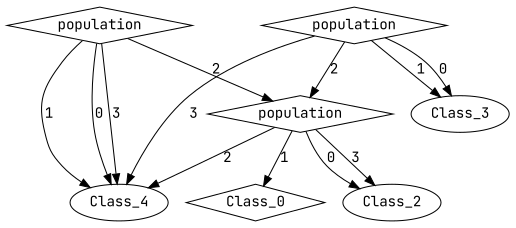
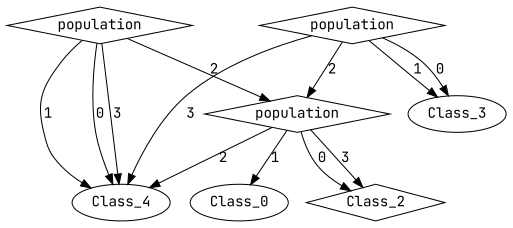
(256, 203) -> (239, 203)
(392, 203) -> (376, 203)
